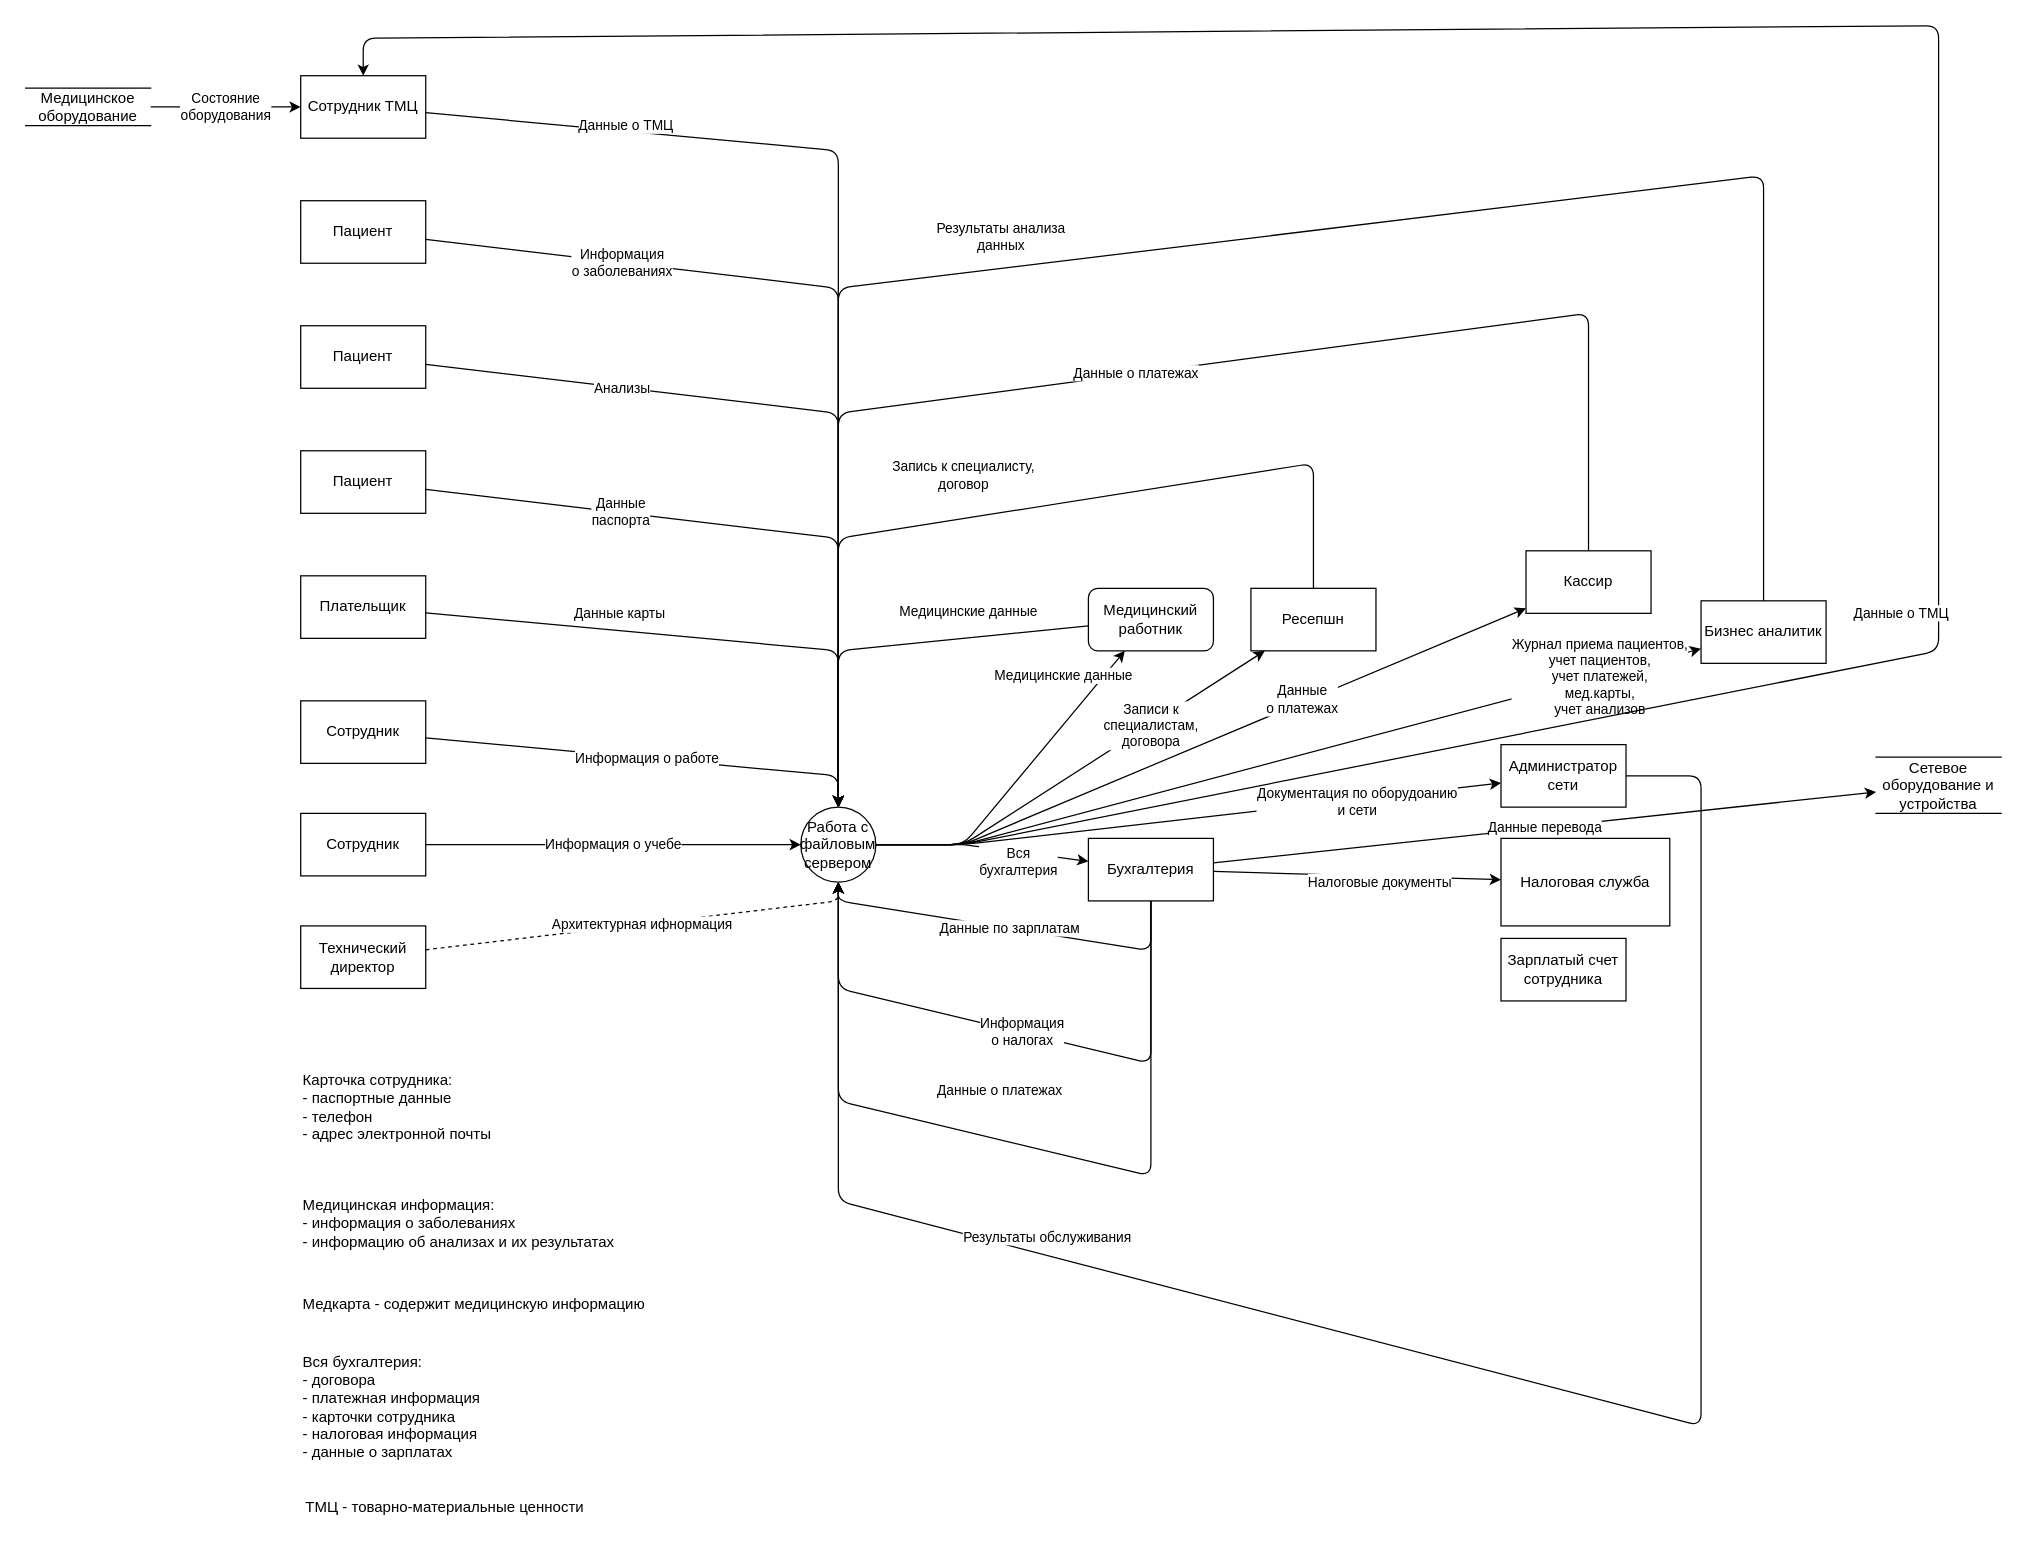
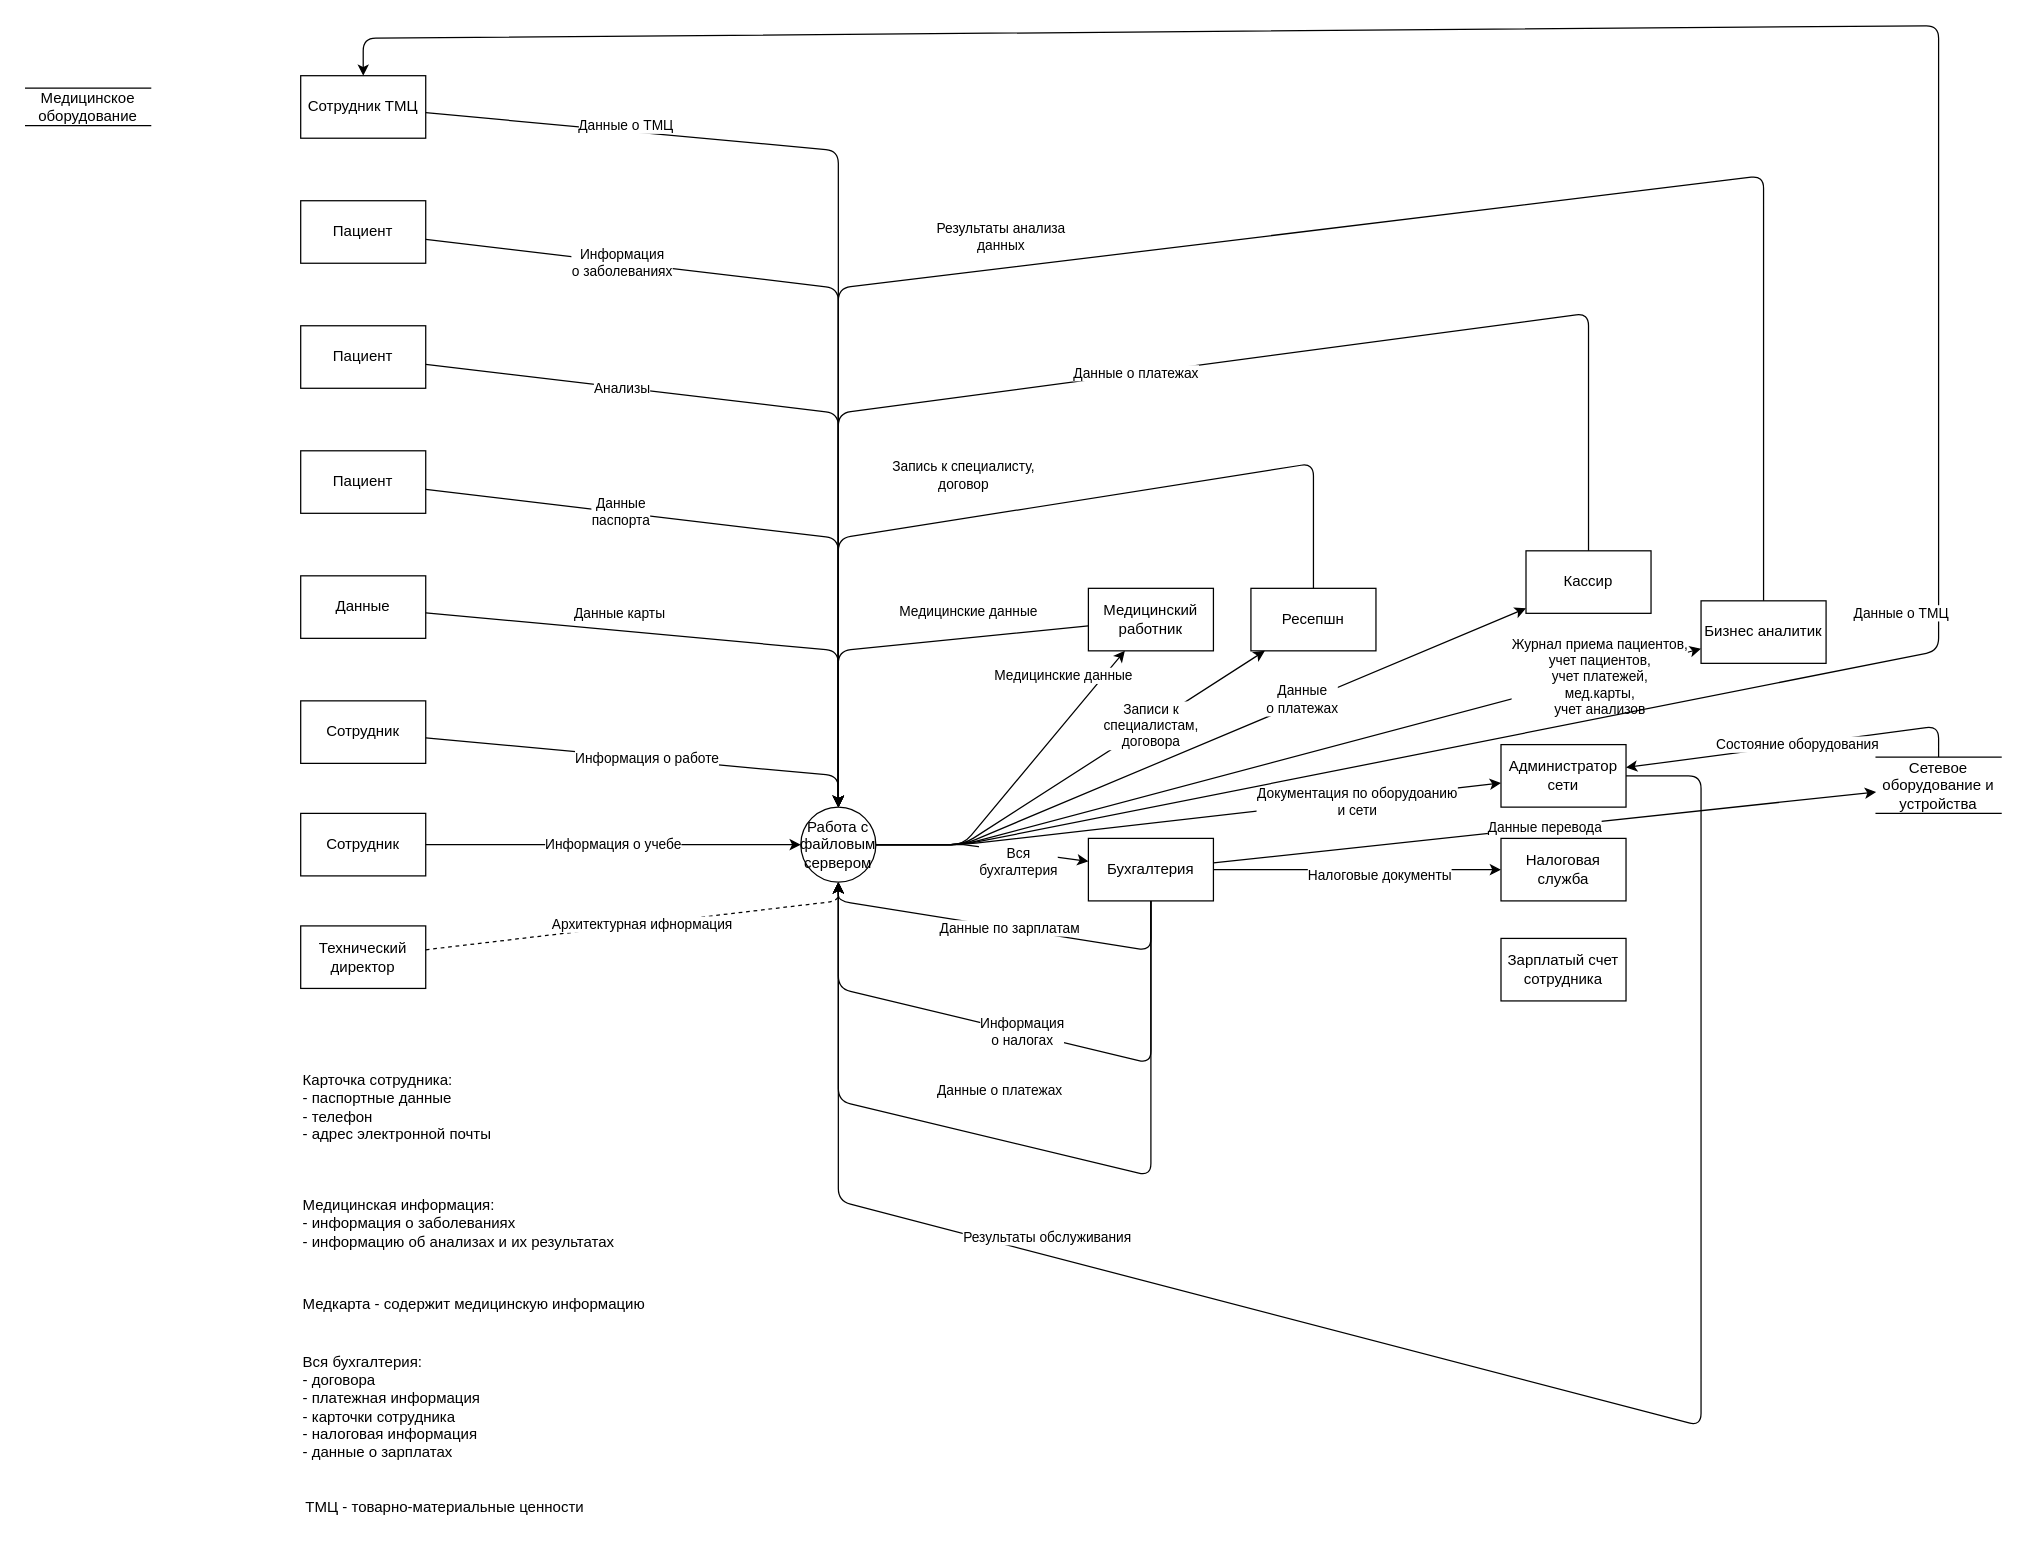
(167, 107) -> none
(363, 607) -> (363, 607)
(1151, 619) -> (1151, 619)
none -> (1686, 759)
(1585, 882) -> (1563, 869)
